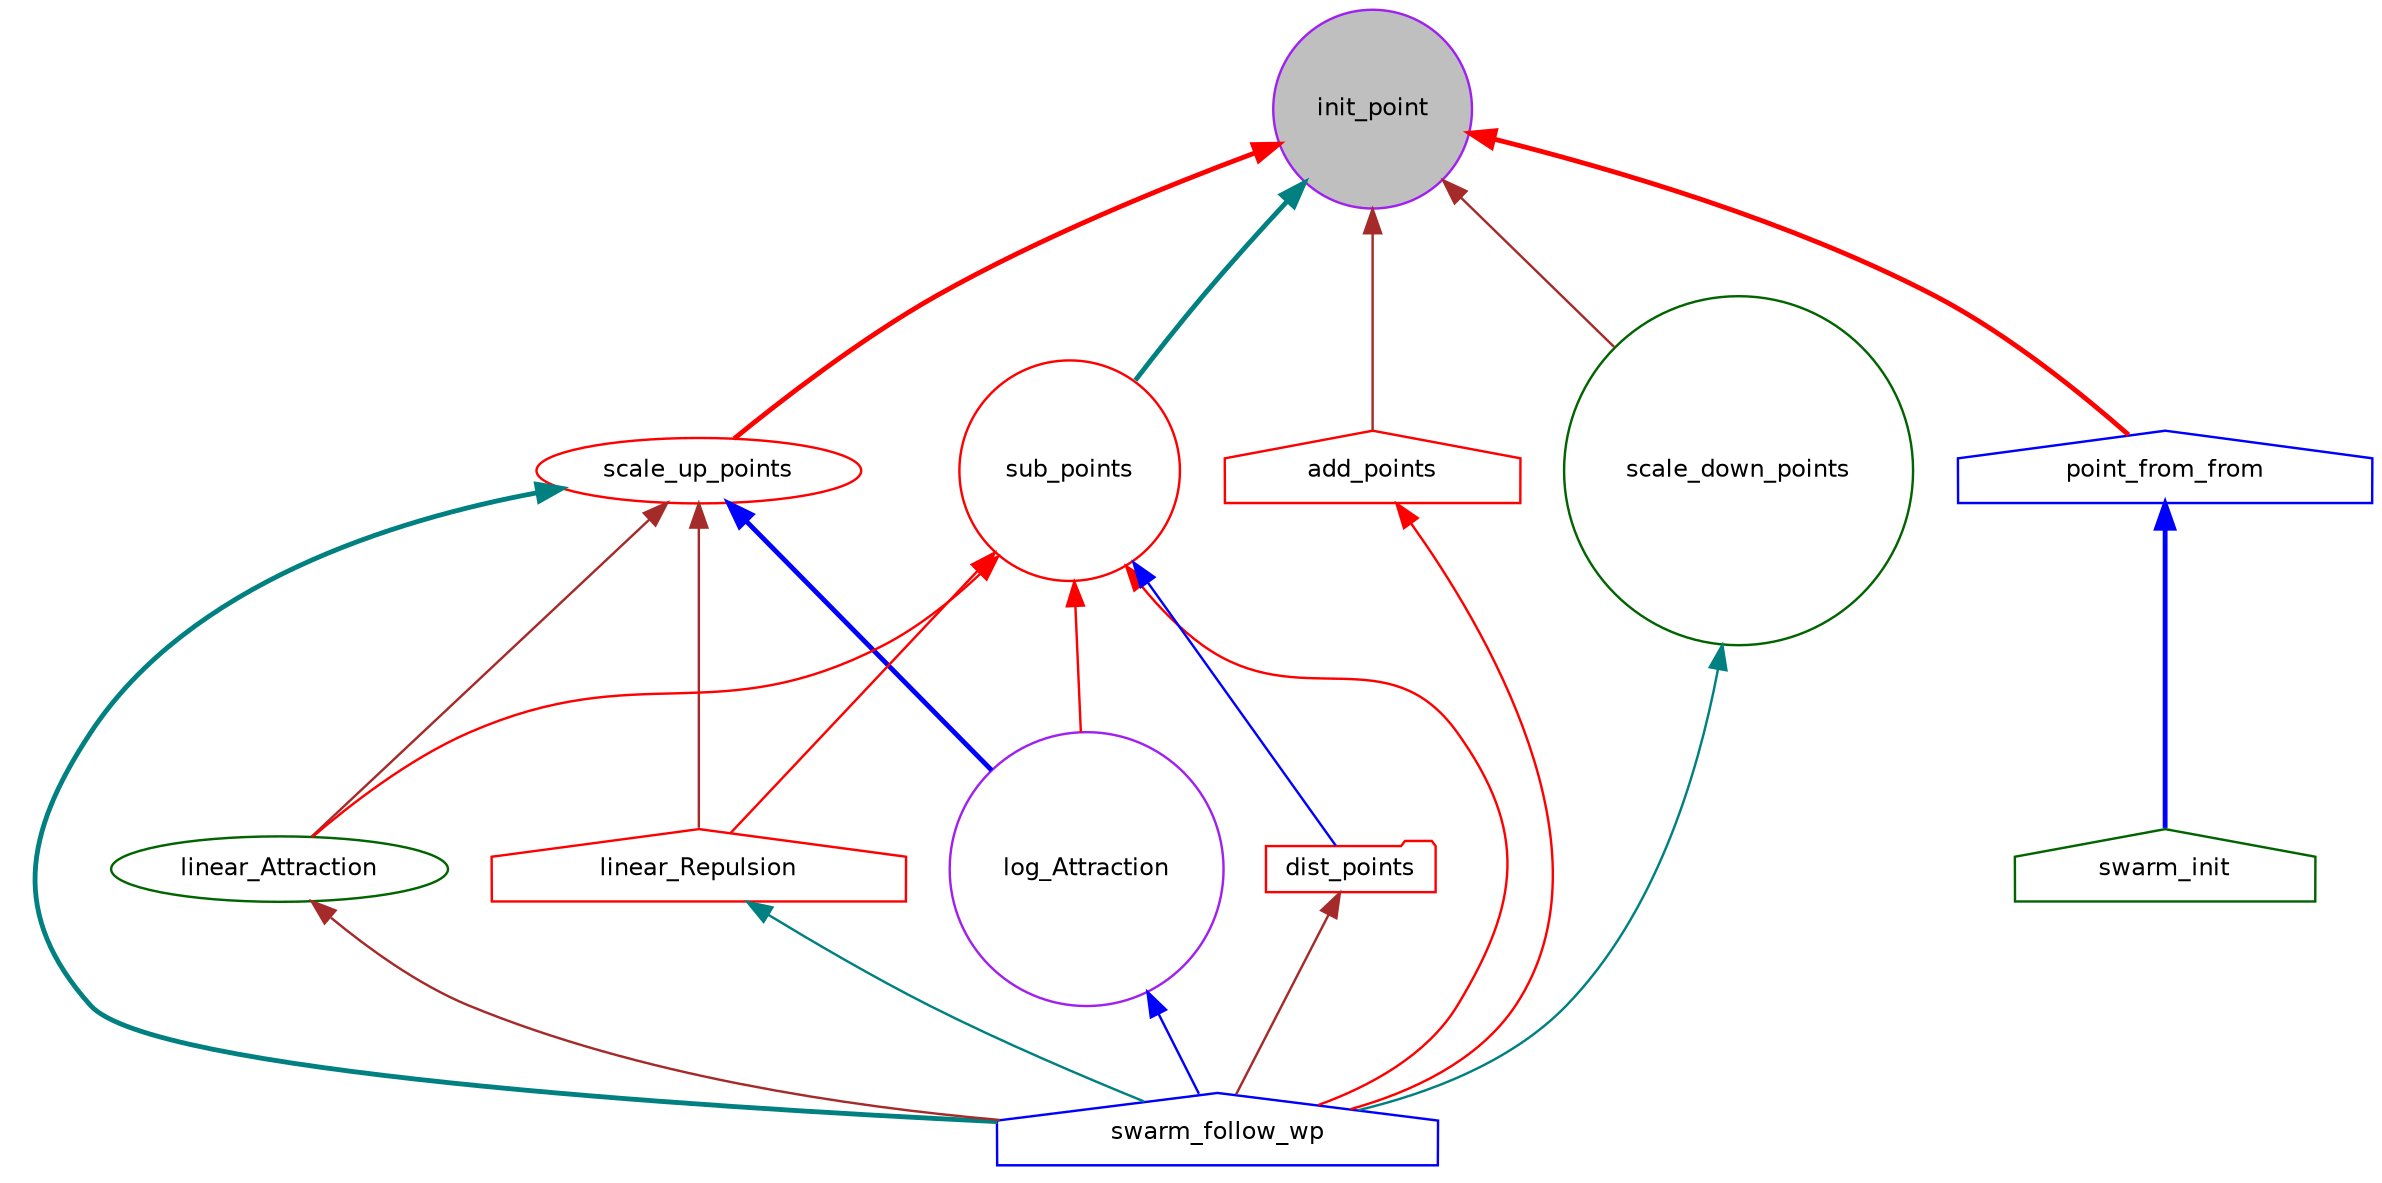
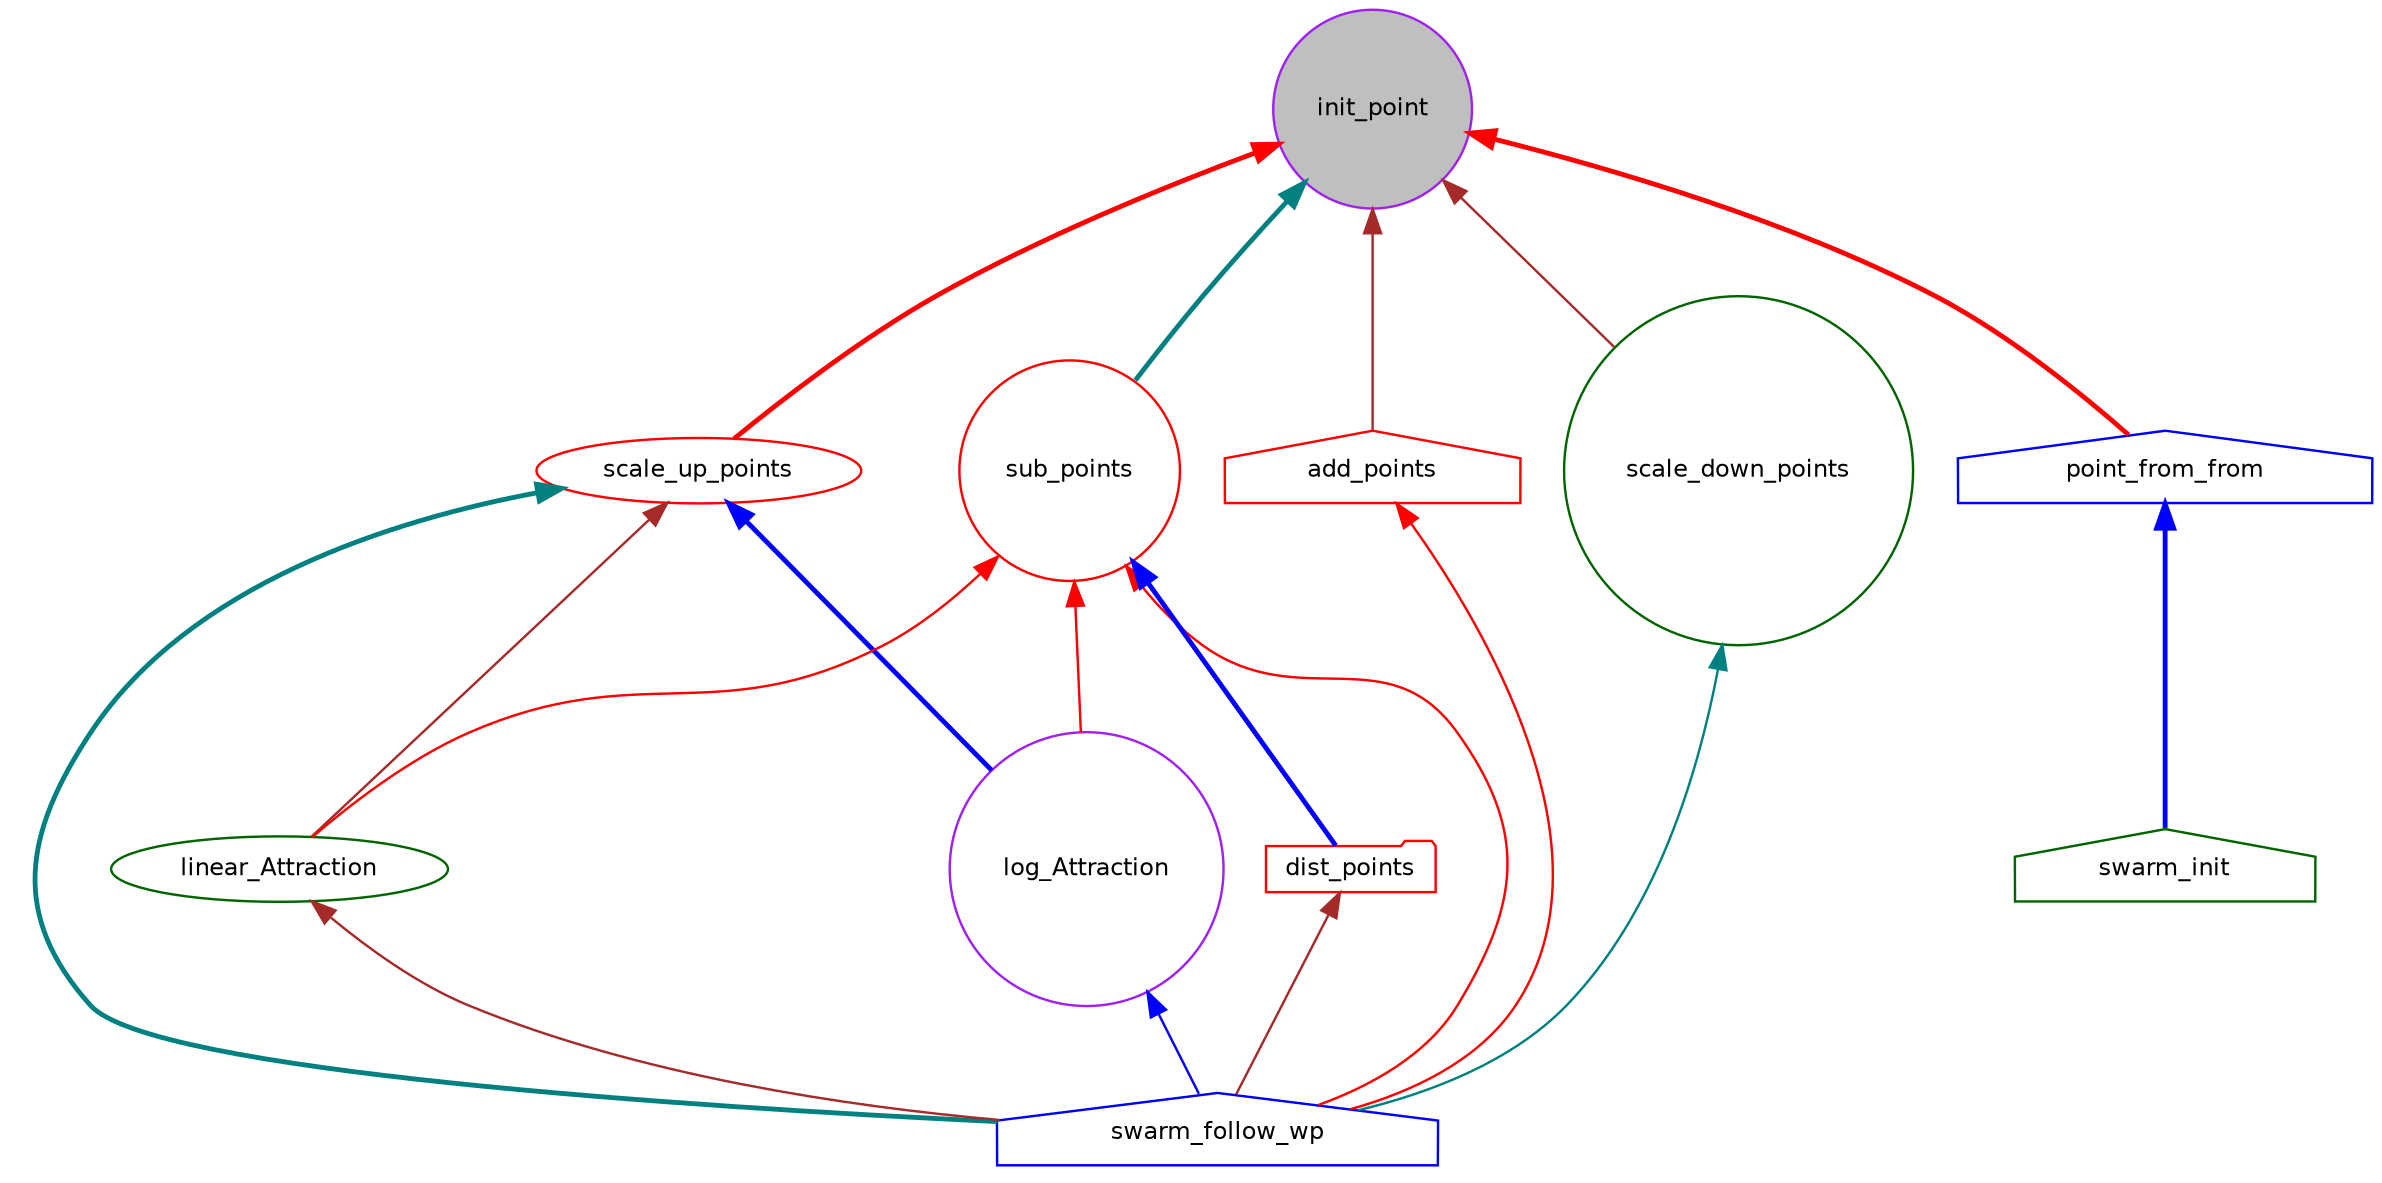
(1242, 714) -> (1242, 714)
(699, 869) -> none
